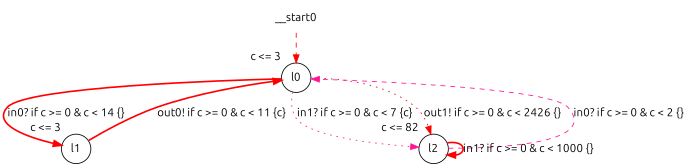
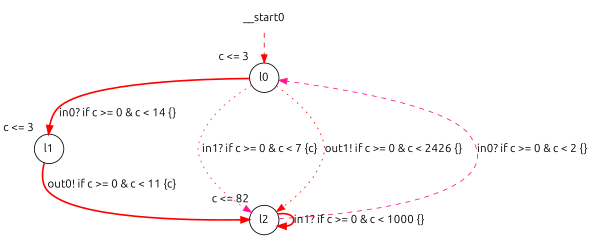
(178, 101) -> (127, 215)
